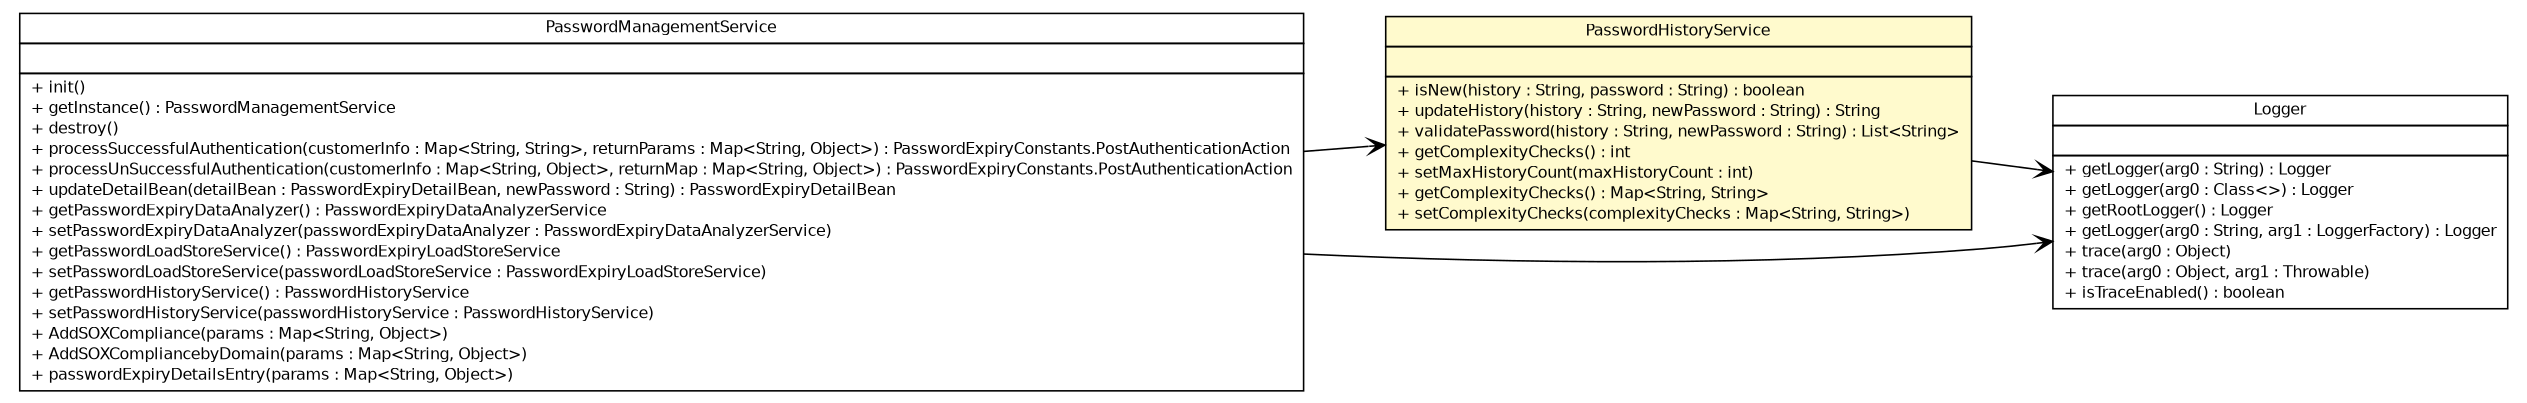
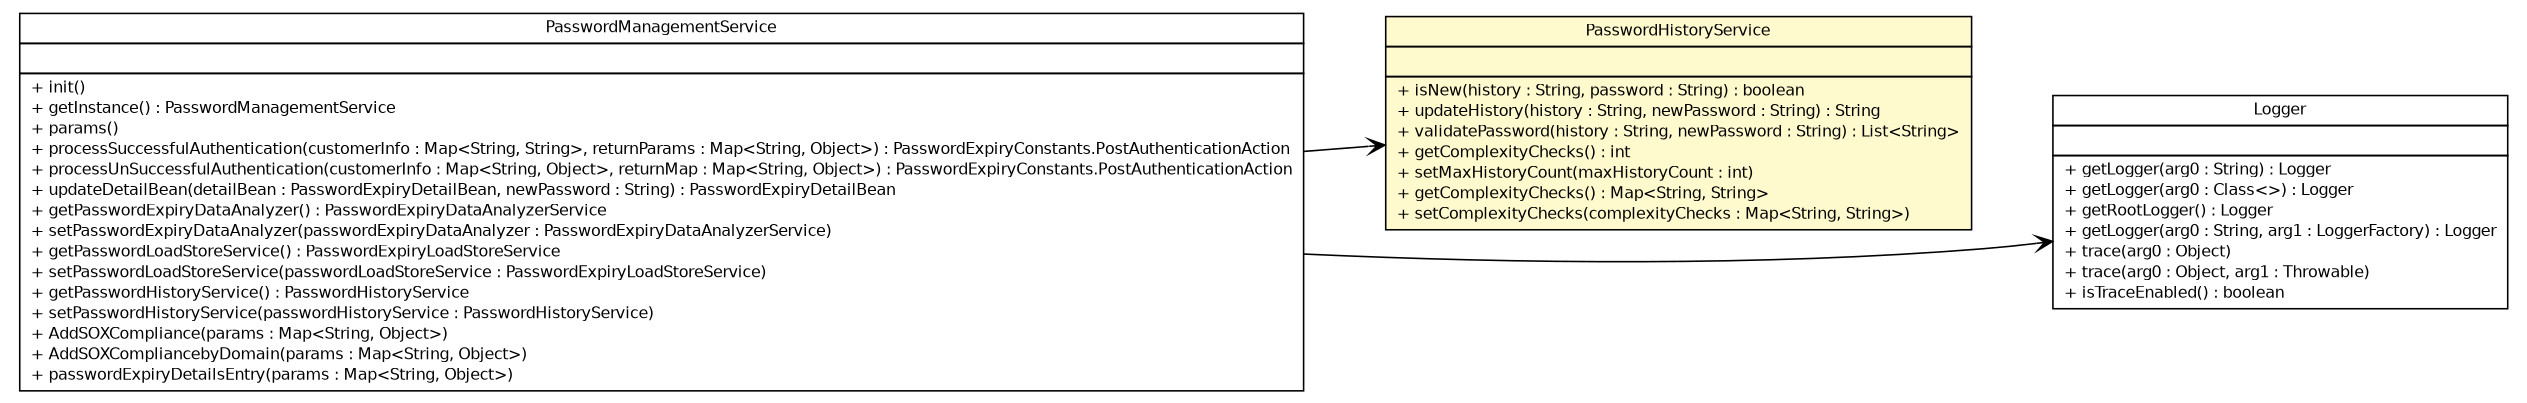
(75, 129) -> (75, 129)
(2004, 165) -> none
